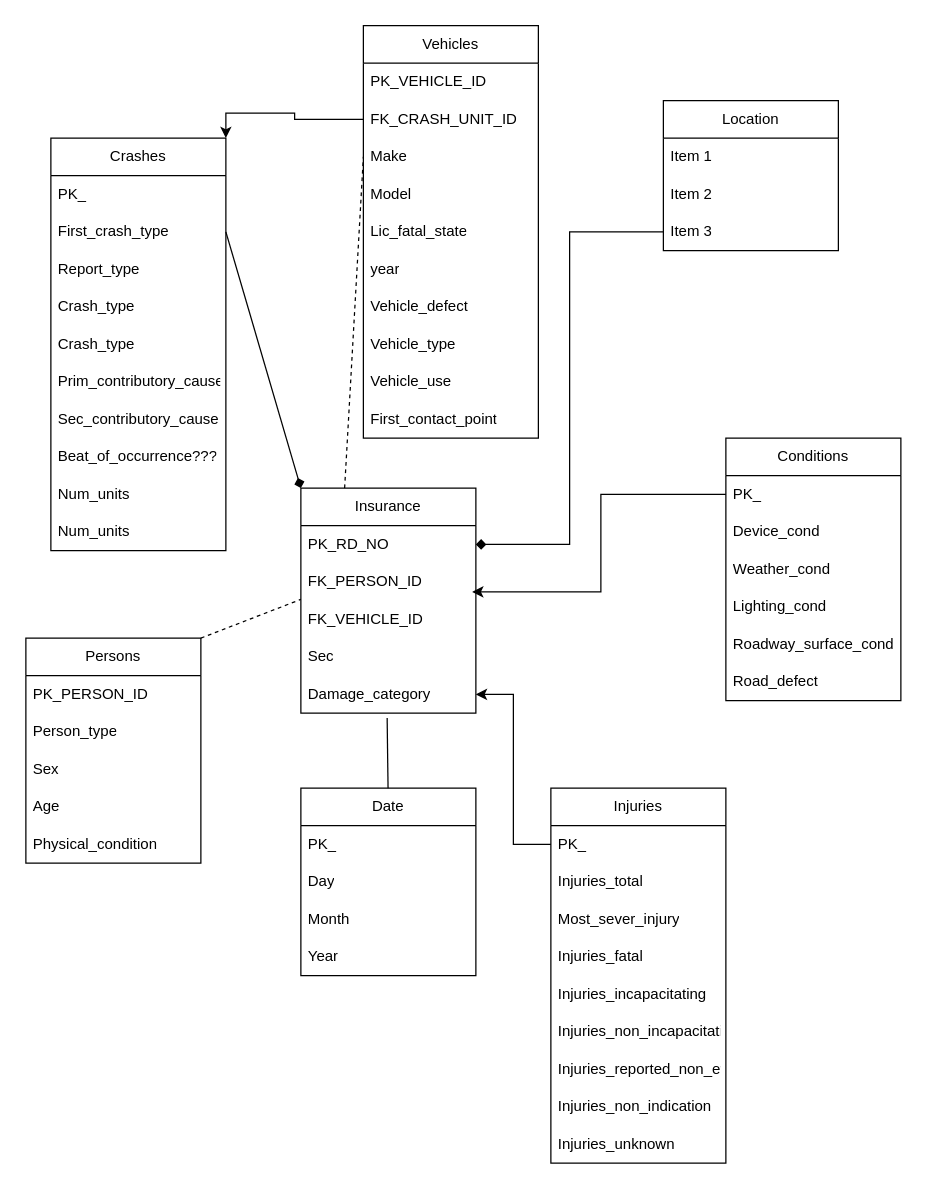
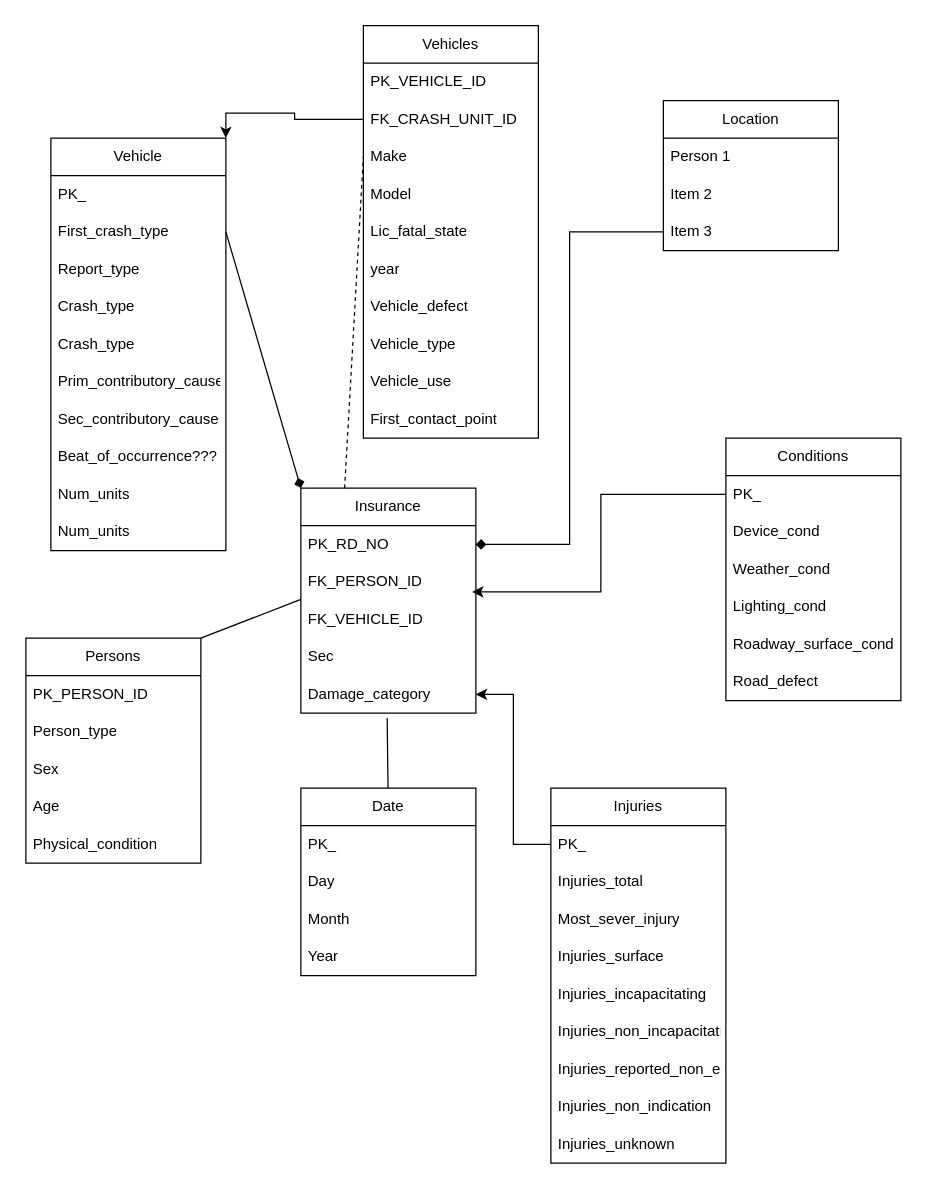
(138, 157) -> (138, 157)
(694, 157) -> (702, 157)
(249, 619) -> (249, 619)
(613, 957) -> (623, 957)
